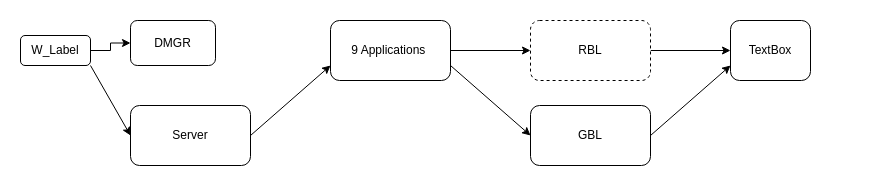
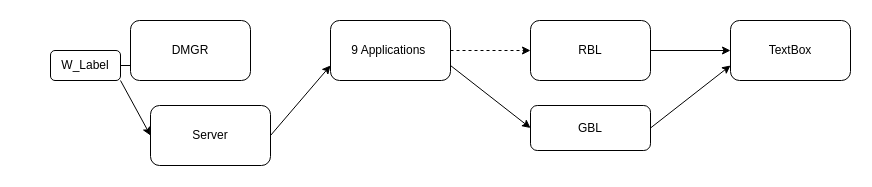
(173, 43) -> (191, 51)
(56, 51) -> (86, 66)
(488, 51) -> (488, 51)
(591, 51) -> (591, 51)
(771, 51) -> (791, 51)
(191, 136) -> (211, 136)
(591, 136) -> (591, 128)
